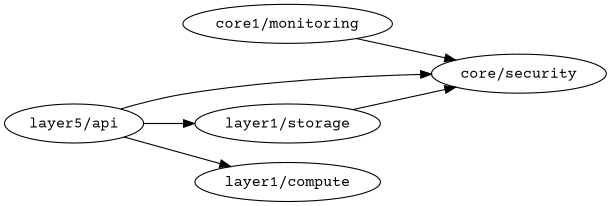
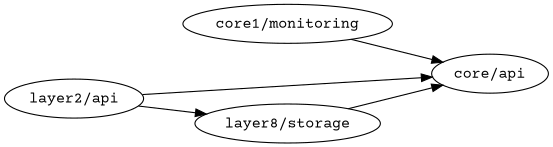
(519, 74) -> (490, 74)
(74, 123) -> (74, 99)
(288, 123) -> (288, 123)
(288, 182) -> none
